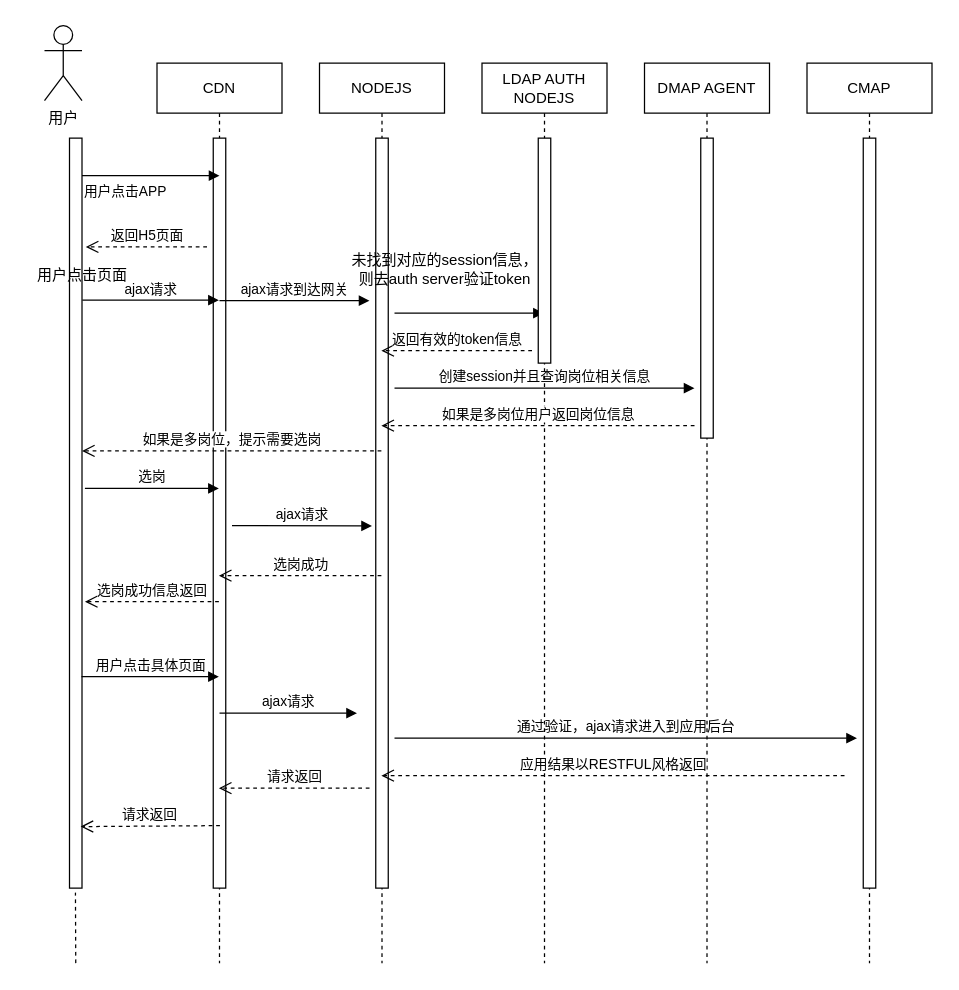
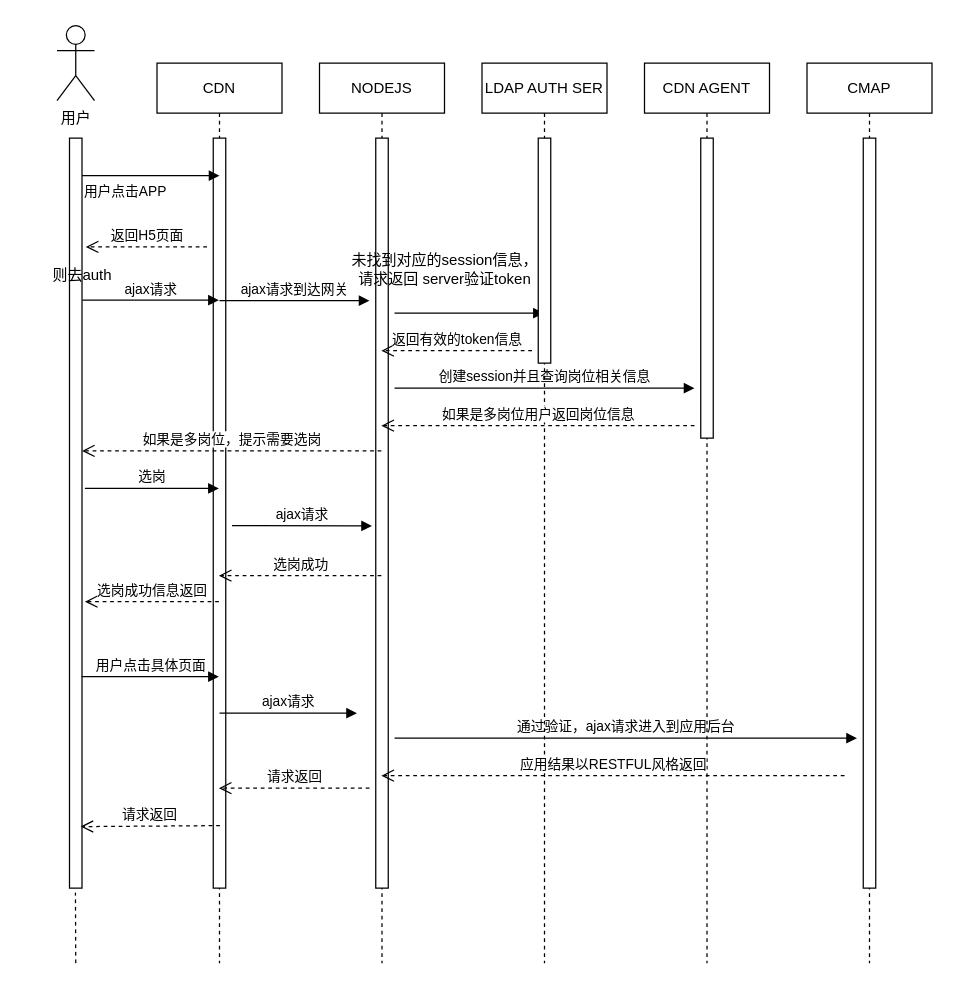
(63, 63) -> (76, 63)
(544, 88) -> (544, 88)
(707, 88) -> (707, 88)
(445, 269) -> (445, 269)
(83, 276) -> (83, 276)
